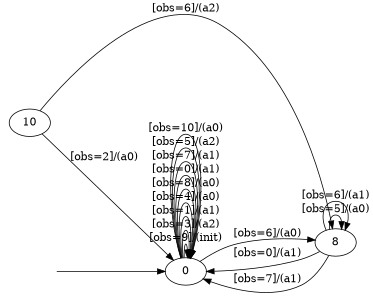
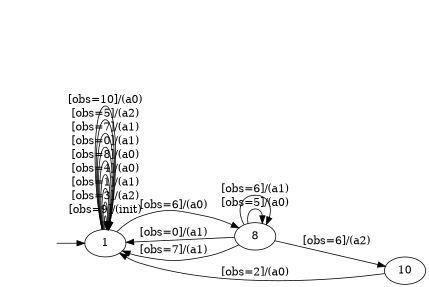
(226, 29) -> (326, 253)
(186, 271) -> (105, 243)
